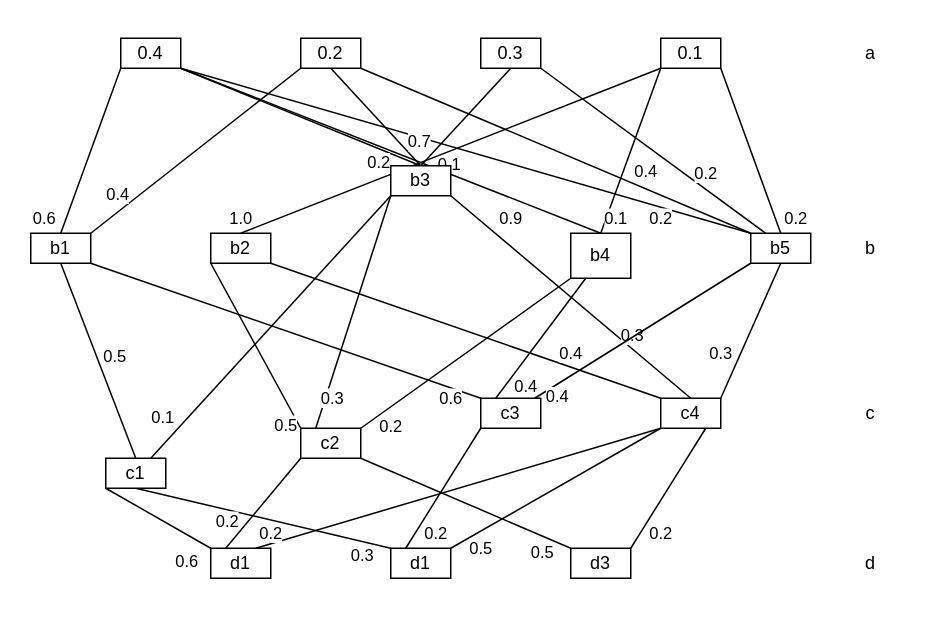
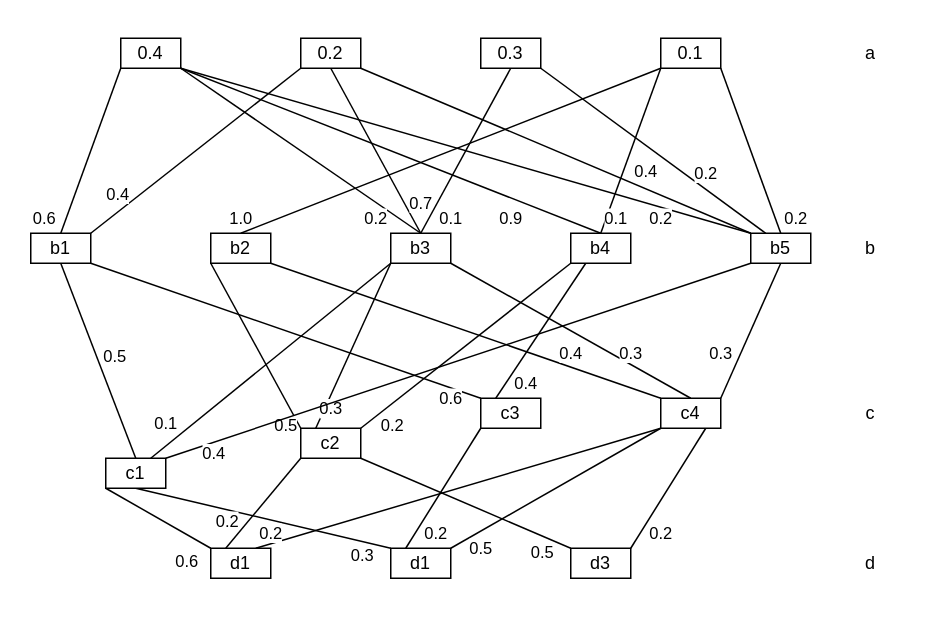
(421, 181) -> (421, 248)
(601, 256) -> (601, 248)
(643, 331) -> (650, 297)
